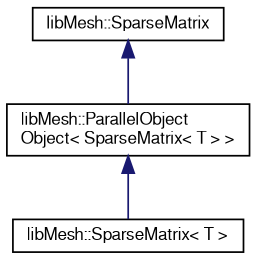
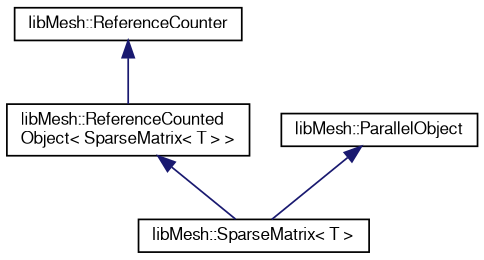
(128, 24) -> (128, 24)
(128, 130) -> (128, 130)
none -> (379, 130)
